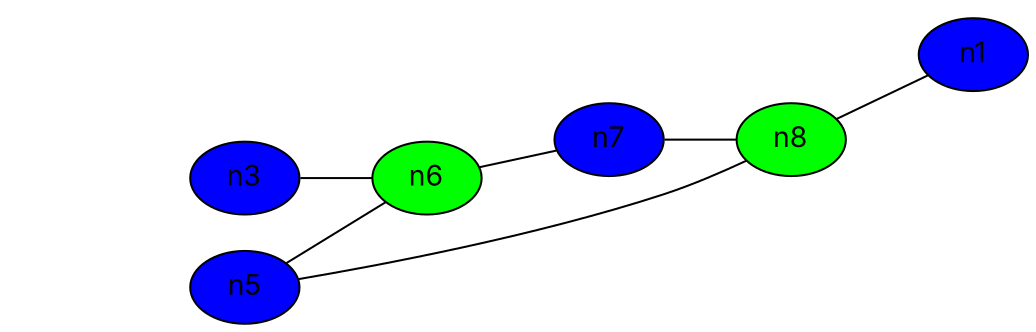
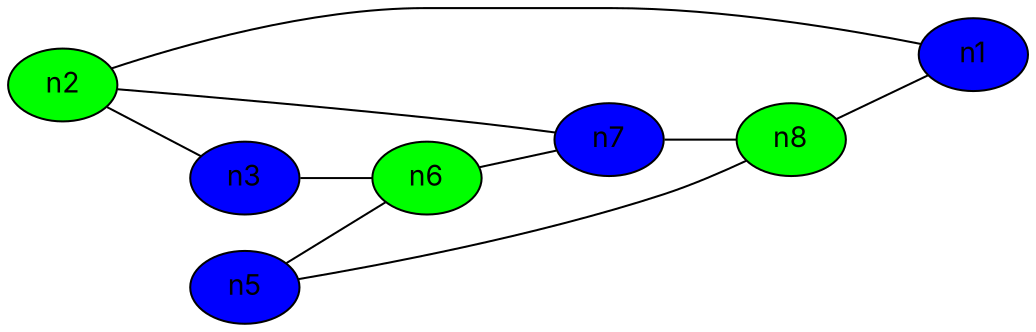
none -> (63, 85)
